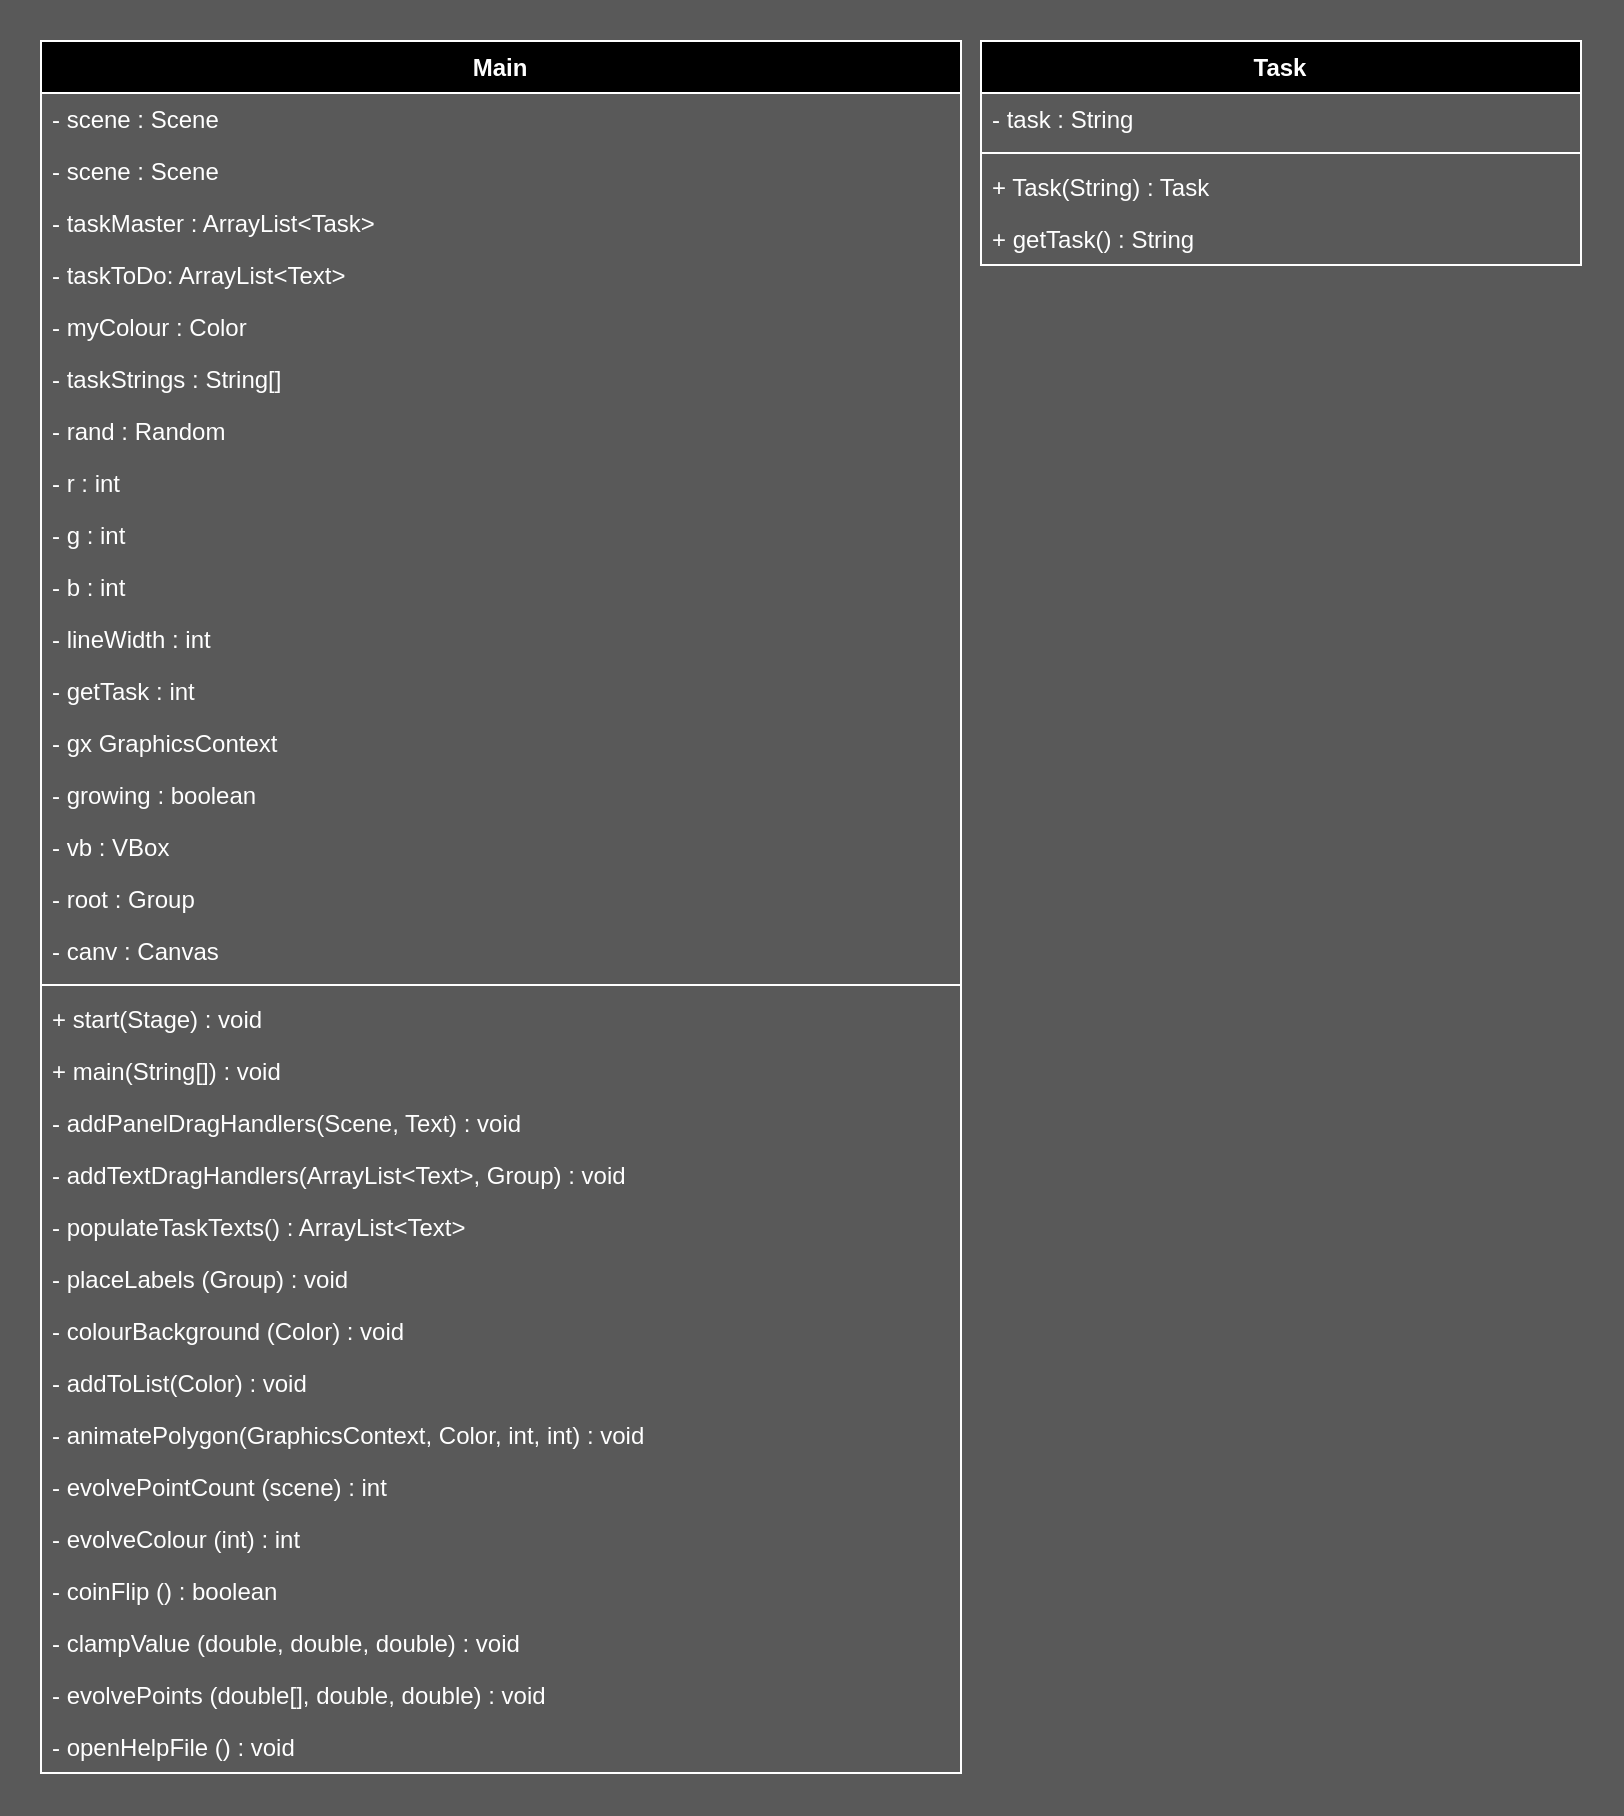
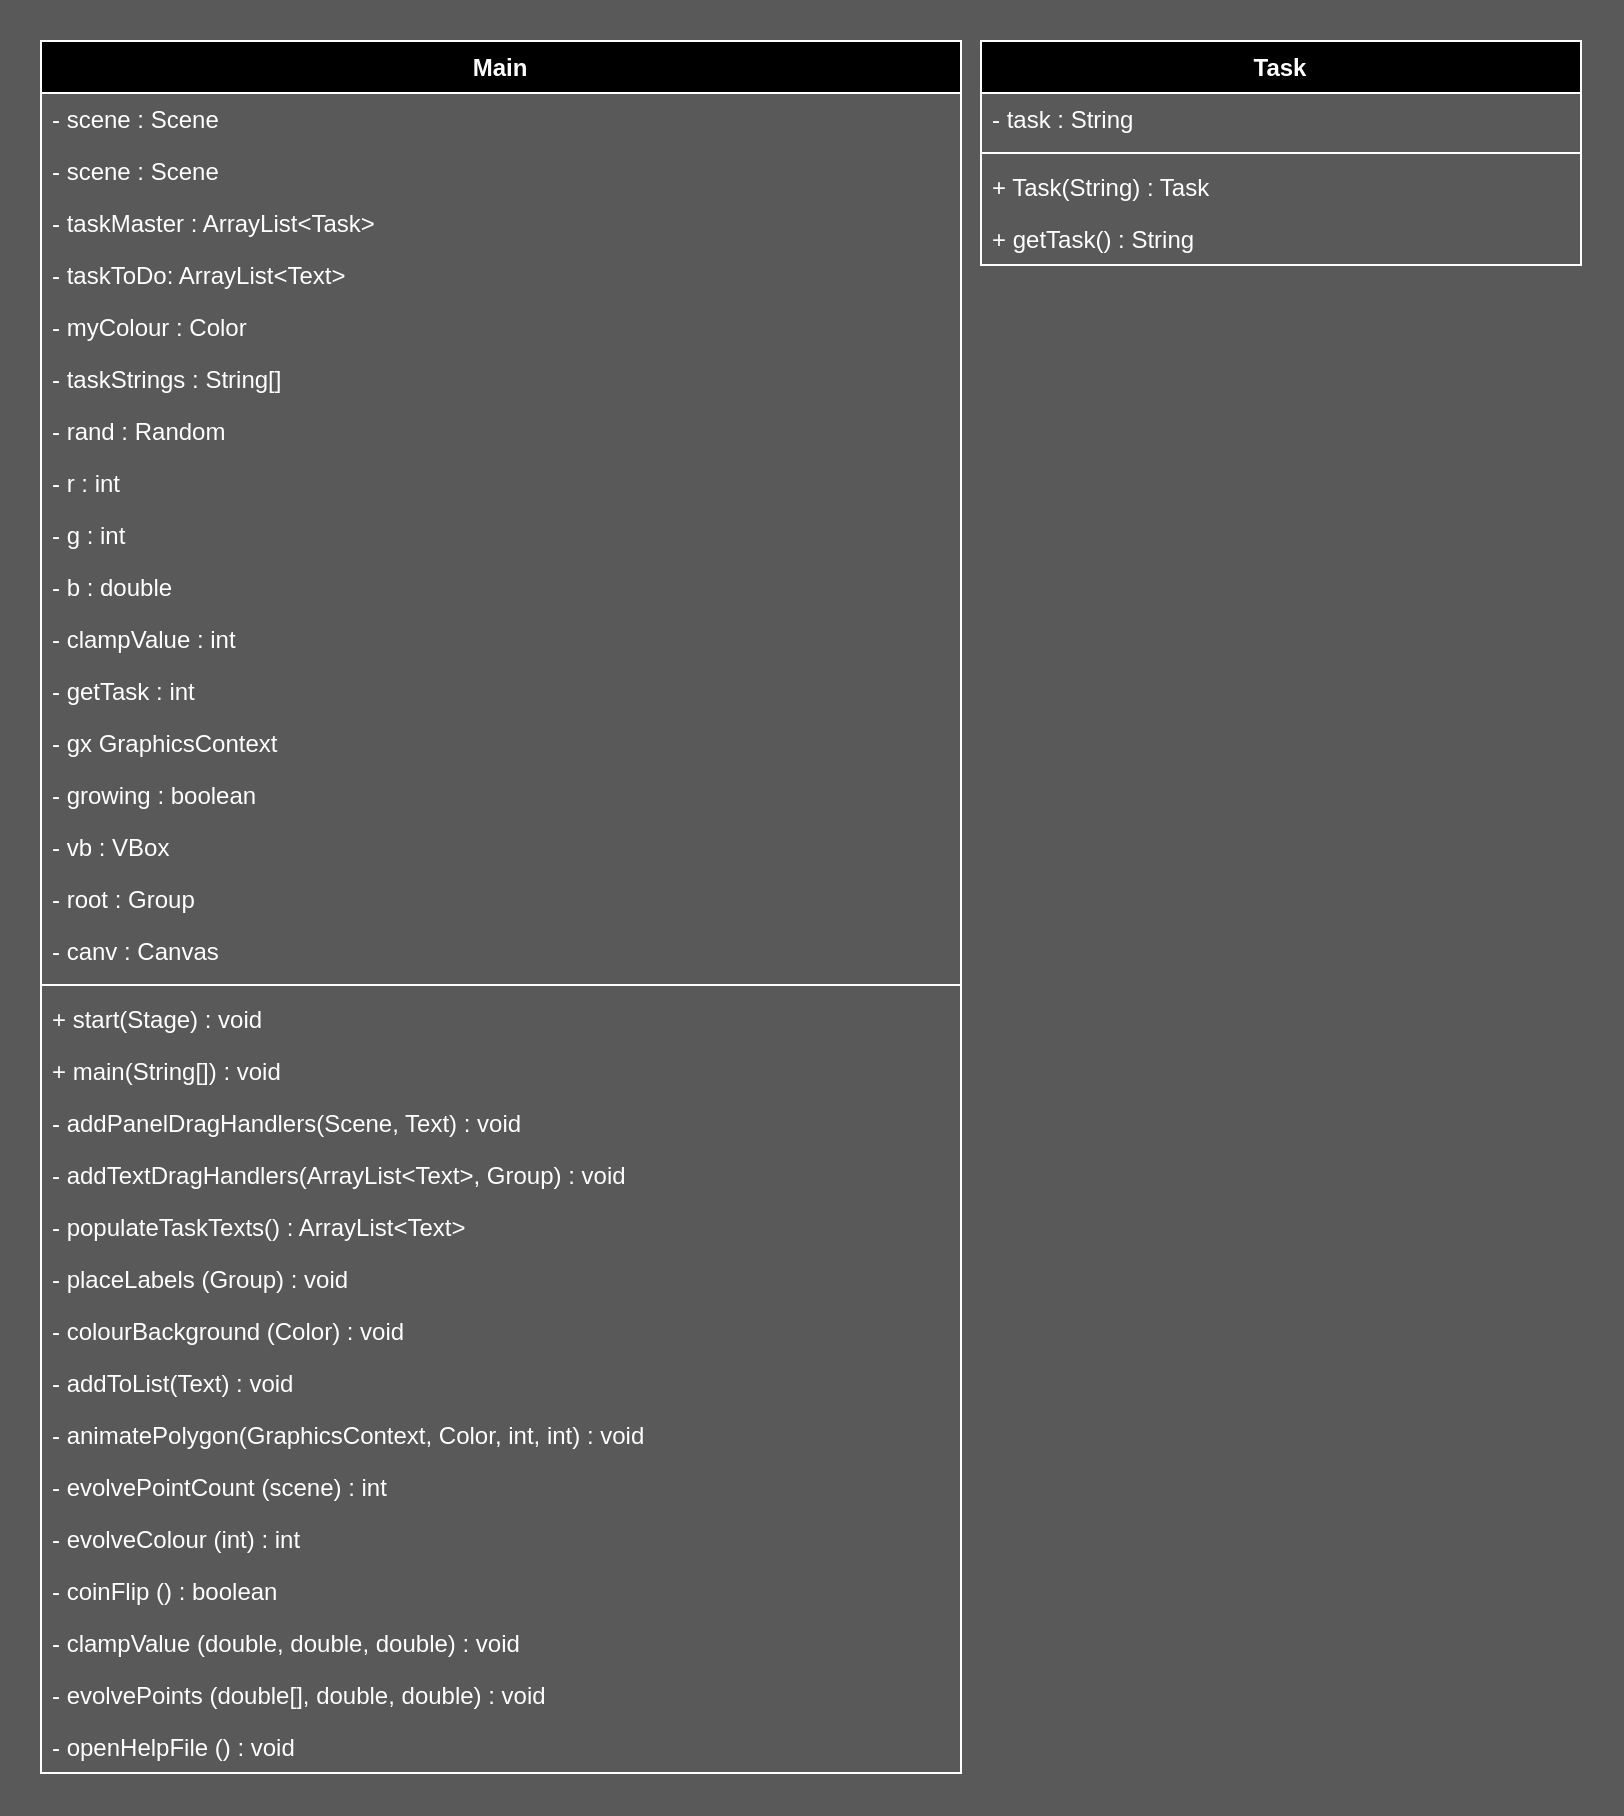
(97, 588) -> (117, 588)
(141, 640) -> (151, 640)
(198, 1384) -> (195, 1384)
